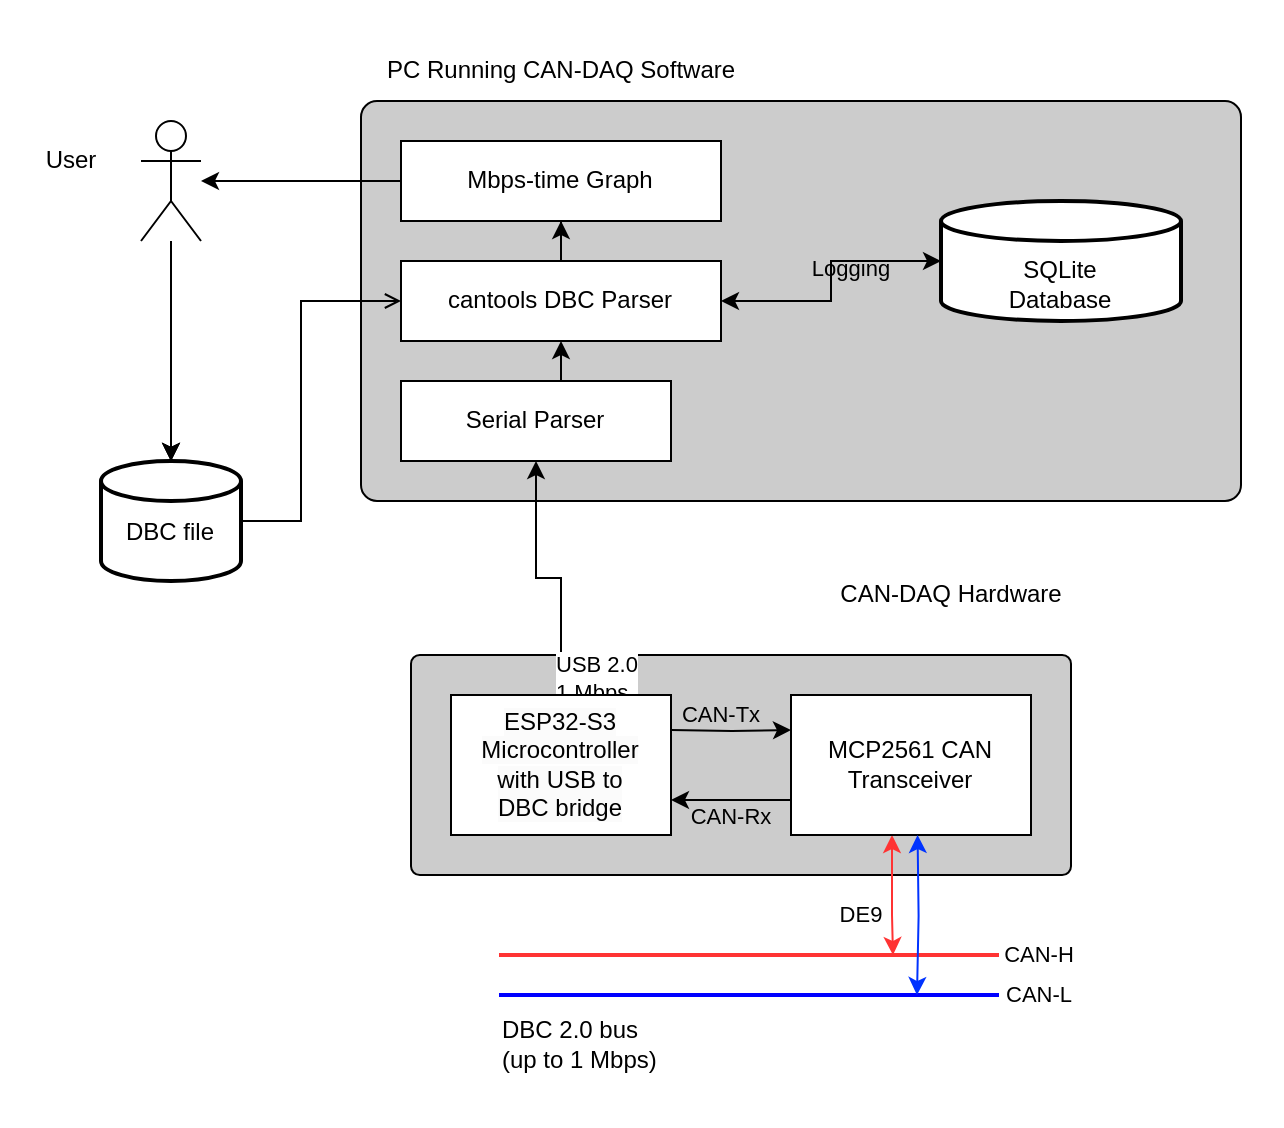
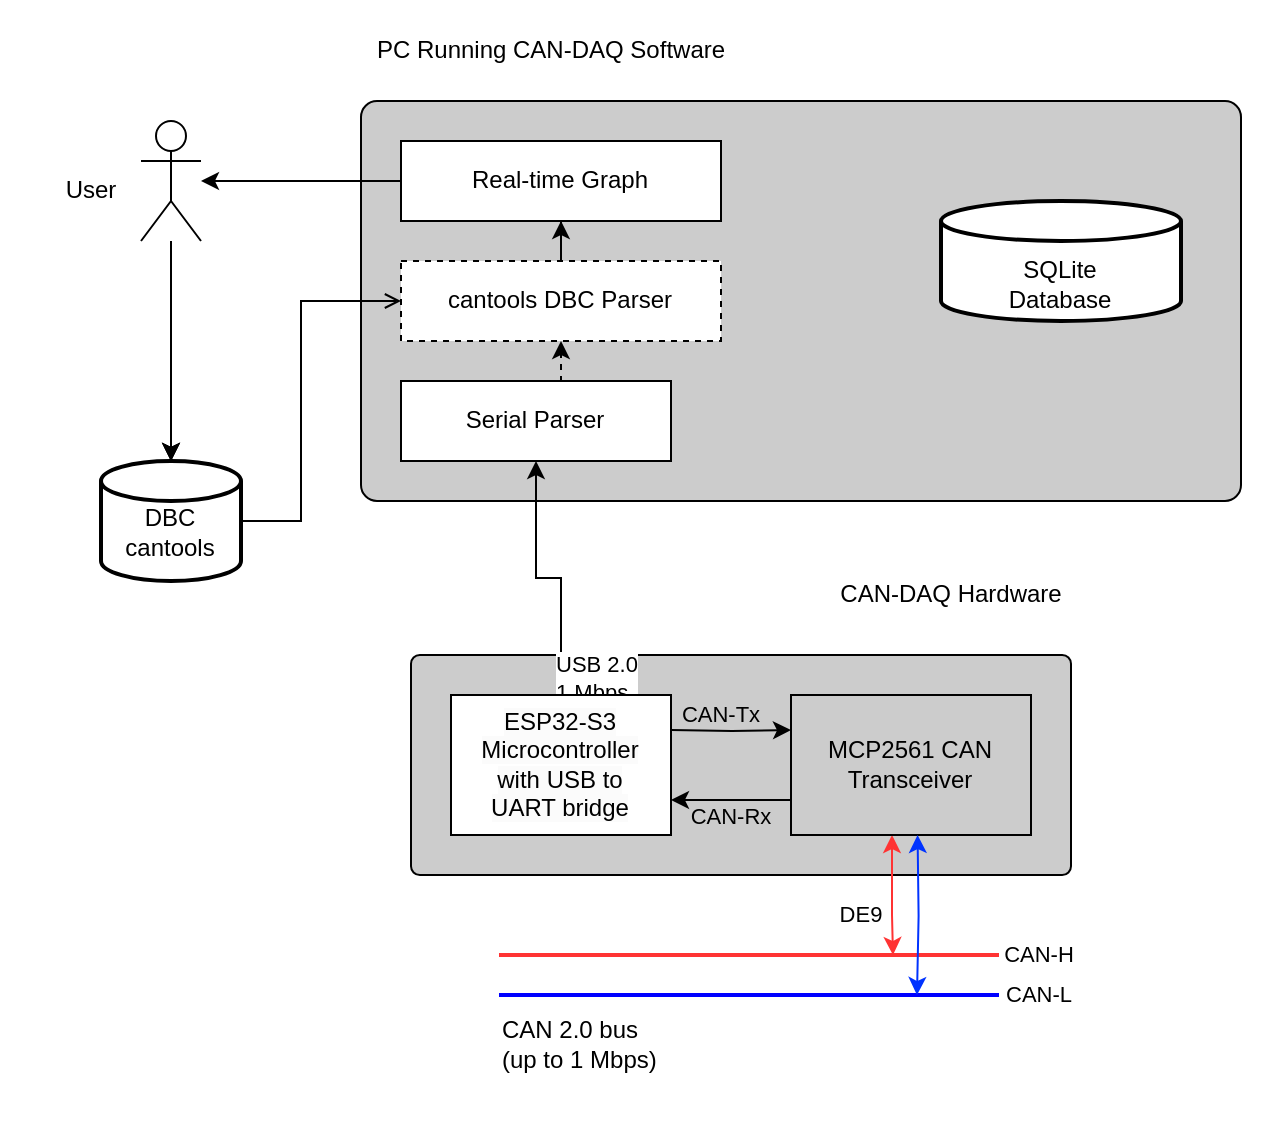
(561, 71) -> (551, 51)
(71, 161) -> (91, 191)
(561, 181) -> (561, 181)
(831, 281) -> none
(561, 301) -> (561, 301)
(561, 368) -> (561, 368)
(171, 533) -> (171, 533)
(561, 765) -> (561, 765)
(911, 765) -> (911, 765)
(588, 1045) -> (588, 1045)
